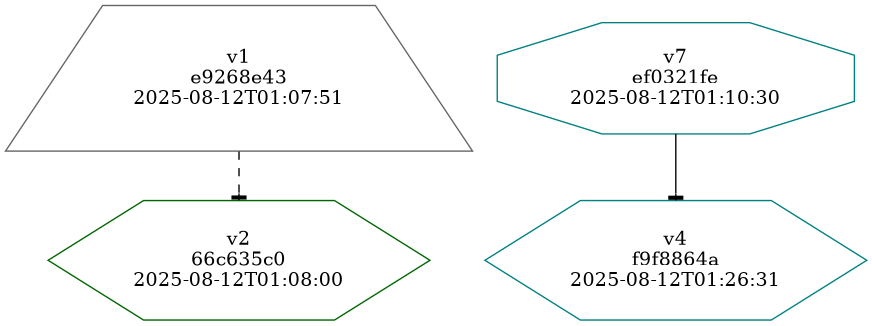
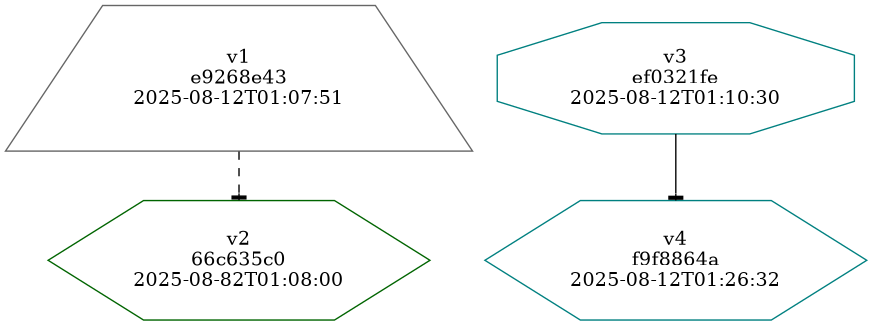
(676, 78) -> (676, 78)
(239, 260) -> (239, 260)
(676, 260) -> (676, 260)
